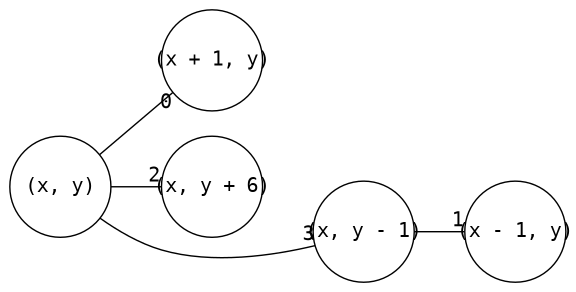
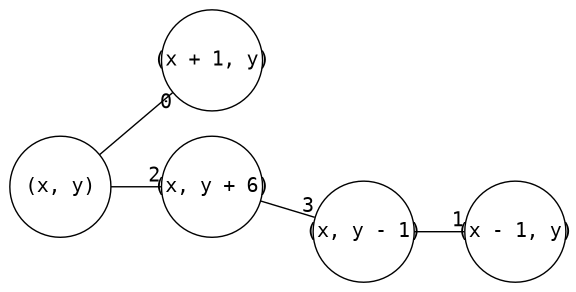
(204, 257) -> (288, 209)
